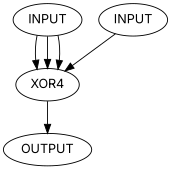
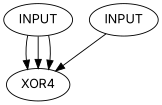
(48, 150) -> none
